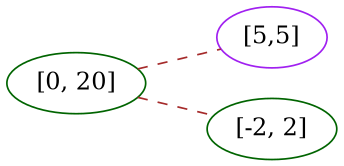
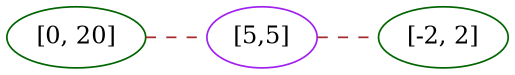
(175, 106) -> (348, 37)
